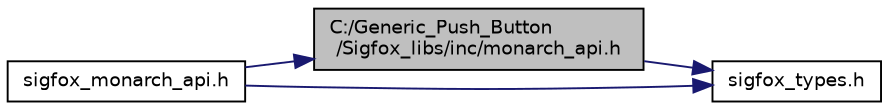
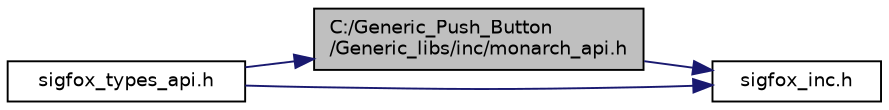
(479, 39) -> (479, 39)
(126, 81) -> (126, 81)
(797, 81) -> (797, 81)
